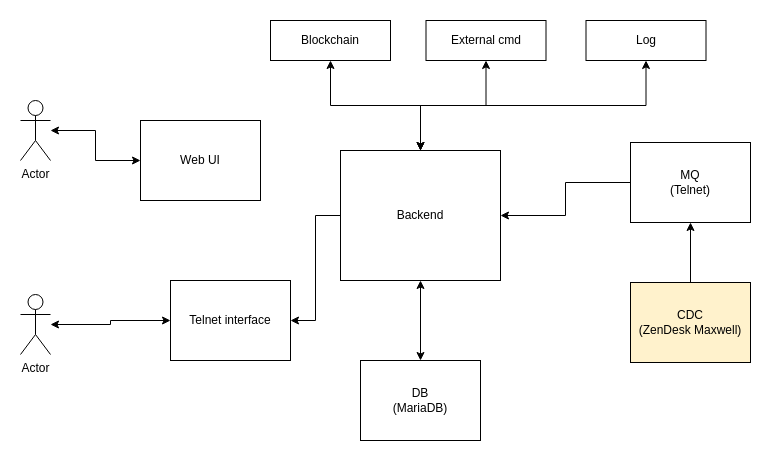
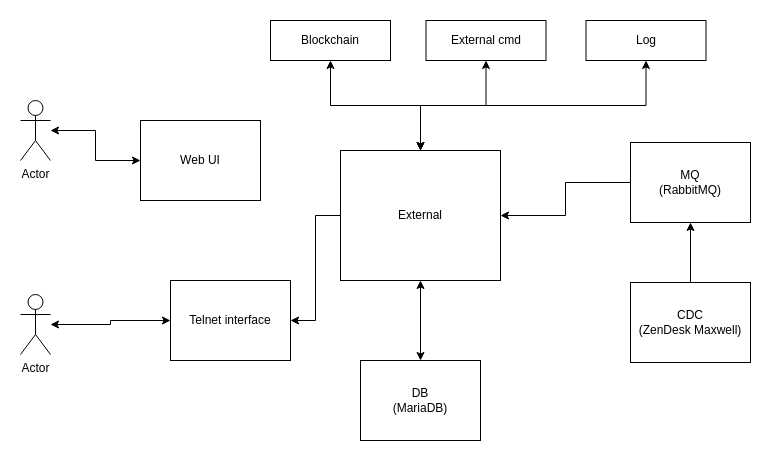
(691, 183) -> (691, 183)
(421, 216) -> (421, 216)
(691, 323) -> (691, 323)
